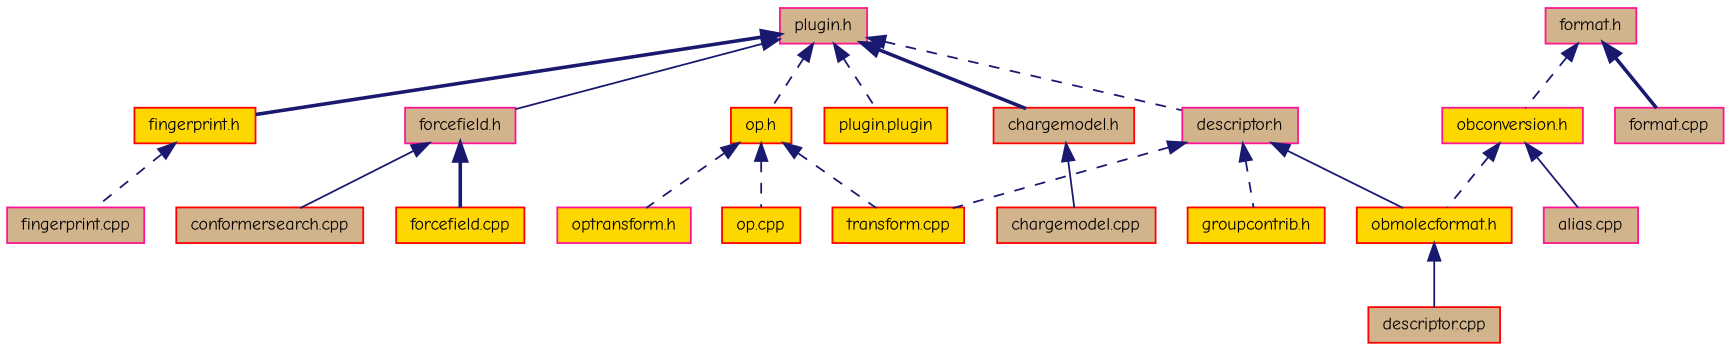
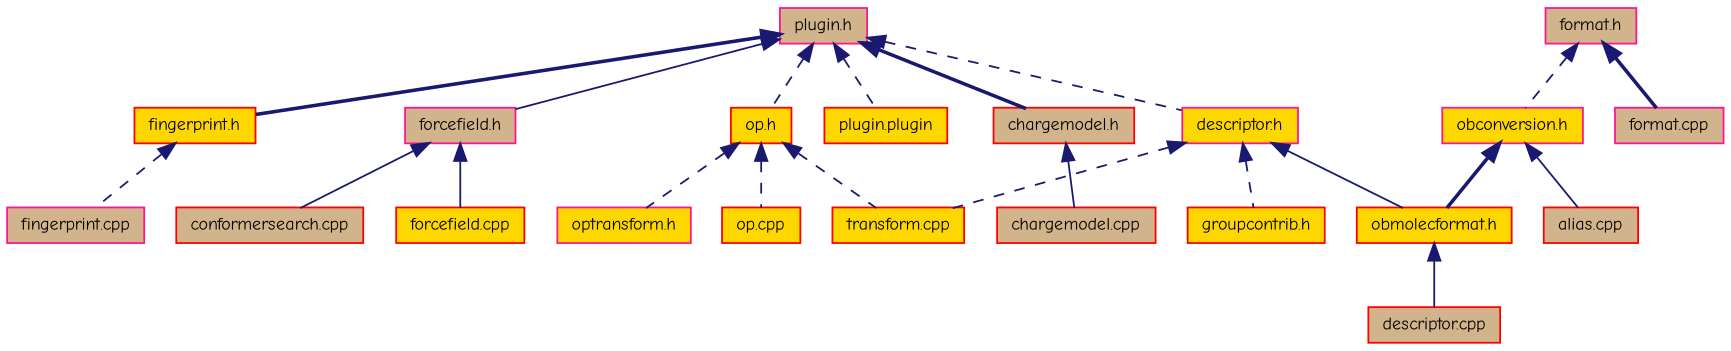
(1240, 126) -> (1240, 126)
(1468, 183) -> (1468, 183)
(460, 185) -> (460, 185)
(1591, 225) -> (1591, 225)
